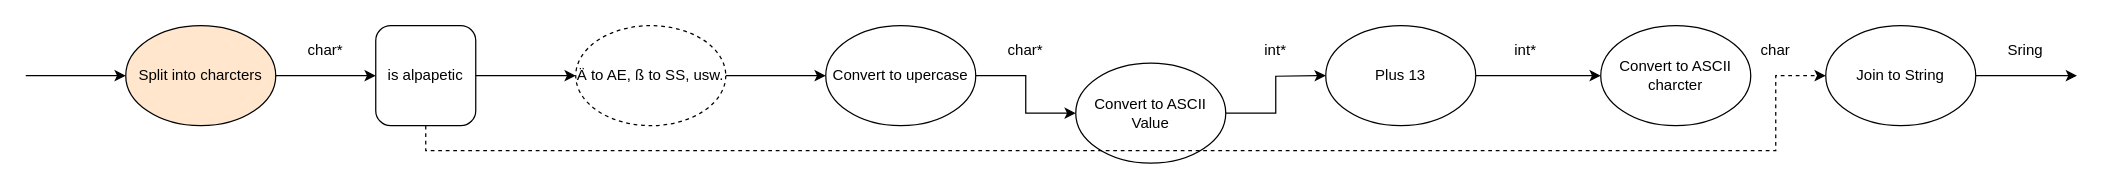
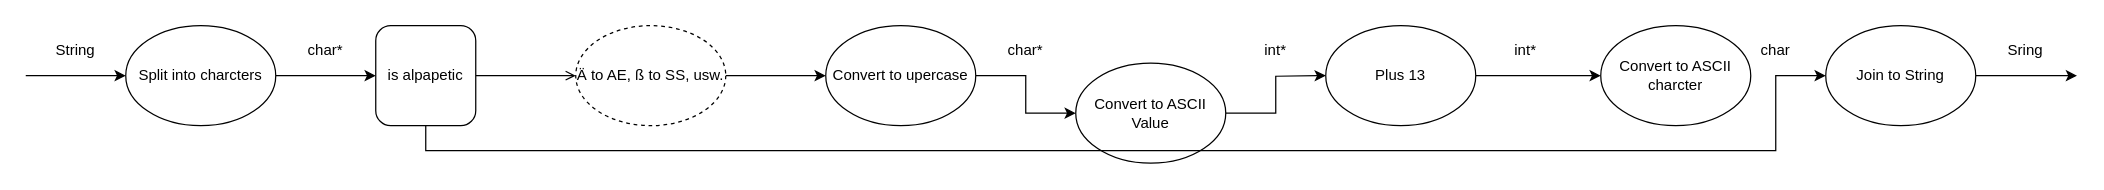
none -> (76, 51)
(201, 76) -> (201, 76)
(566, 76) -> (568, 76)
(1148, 151) -> (1148, 151)
